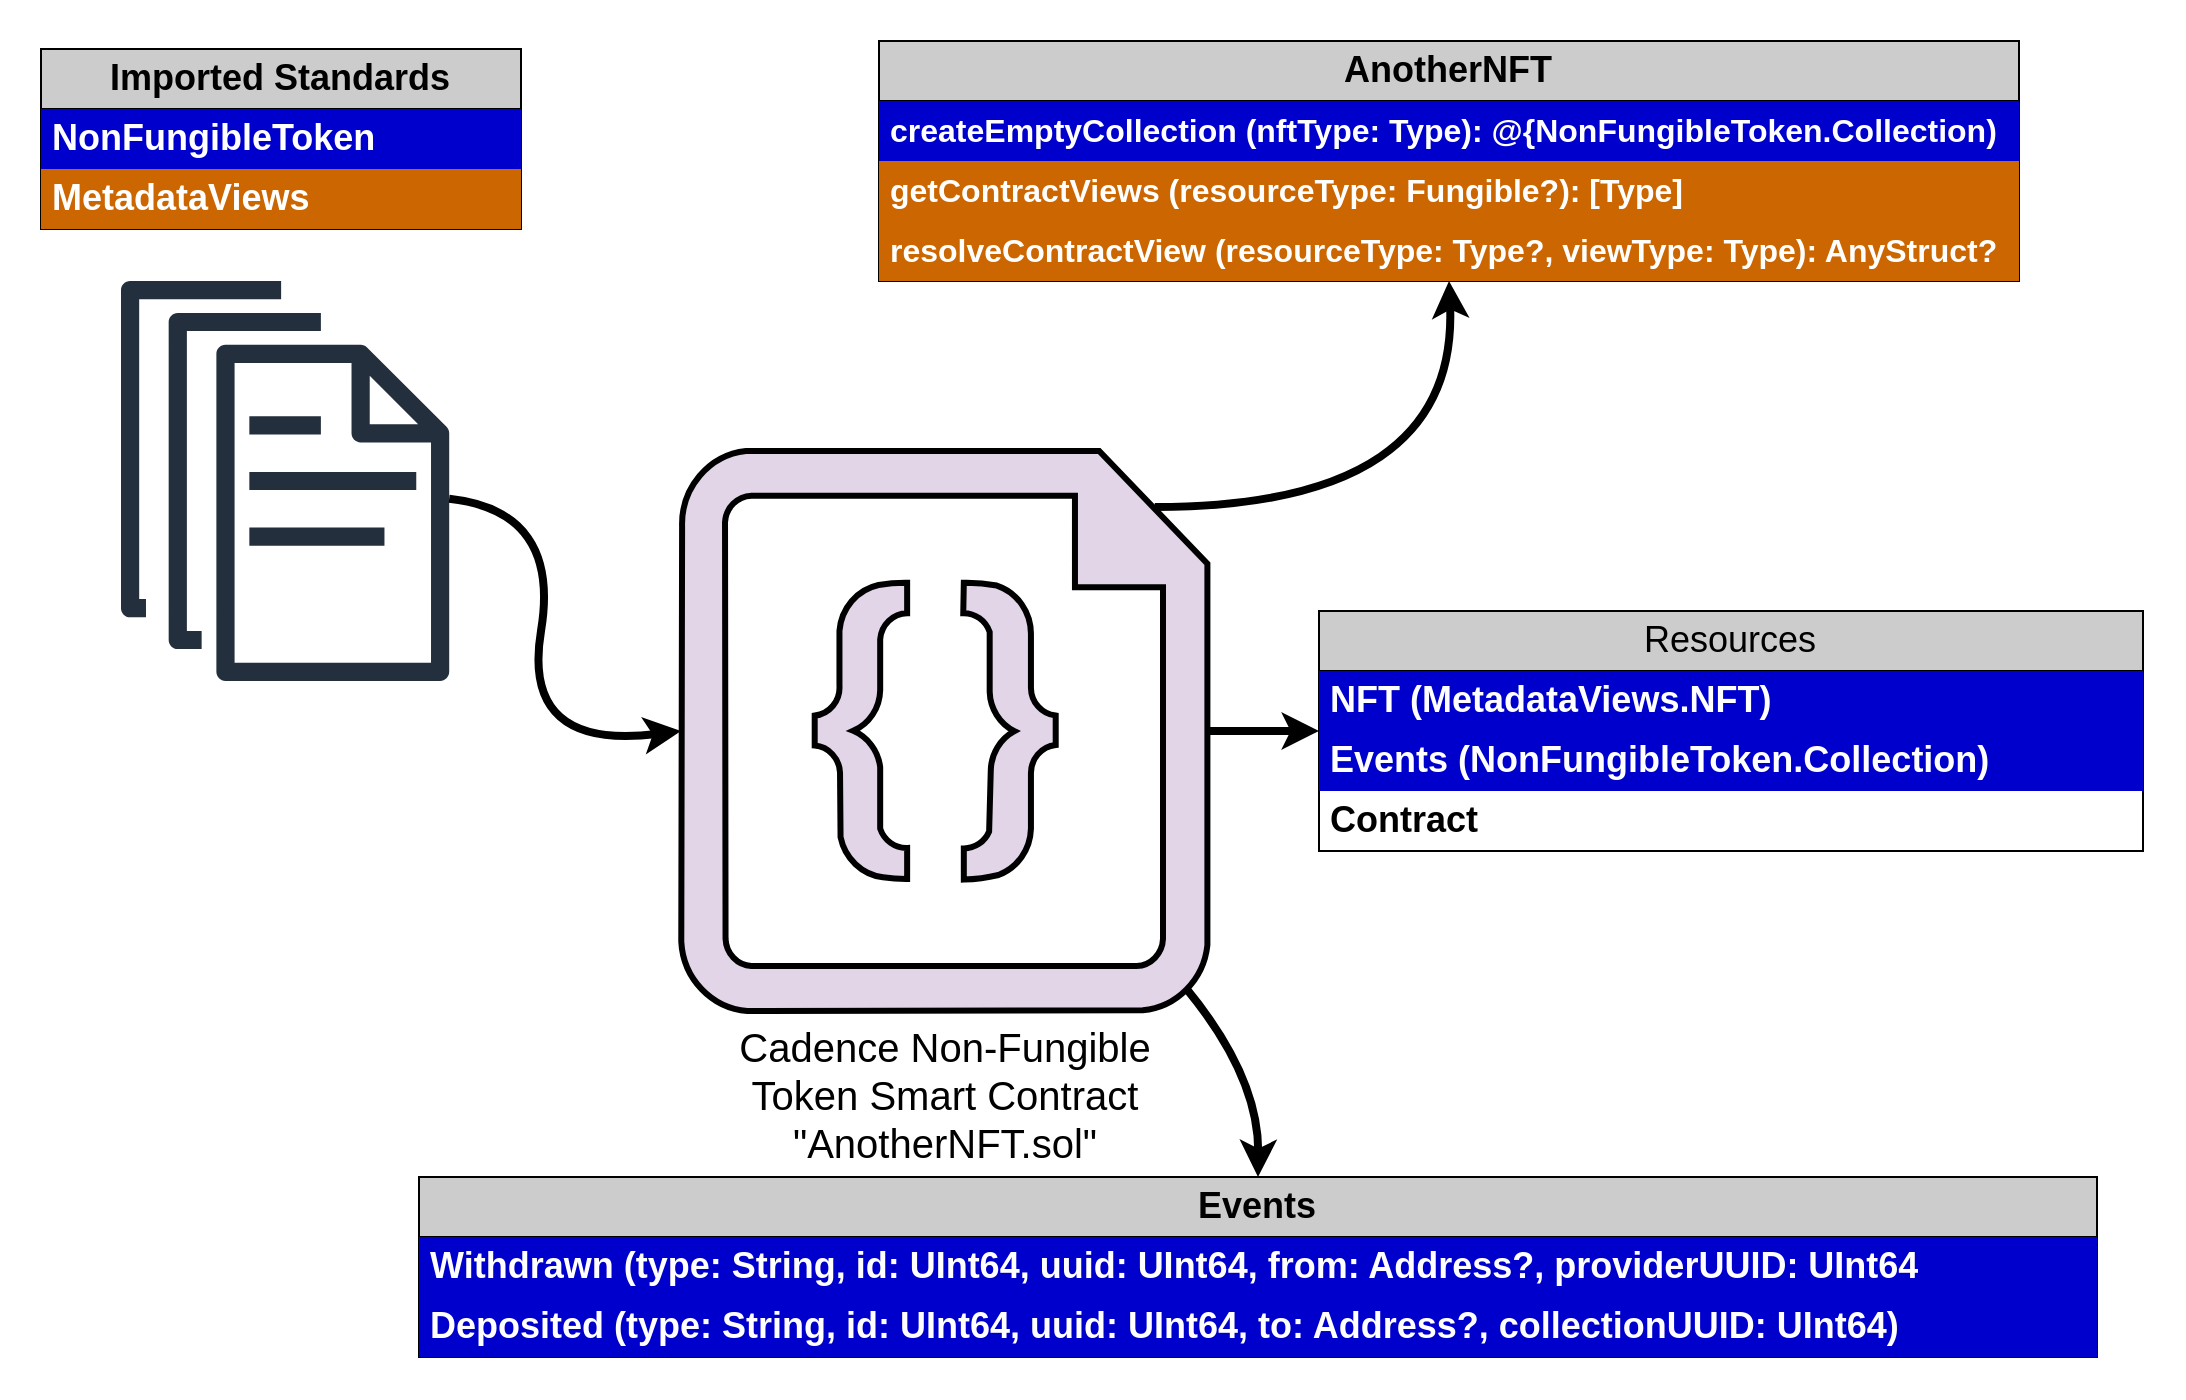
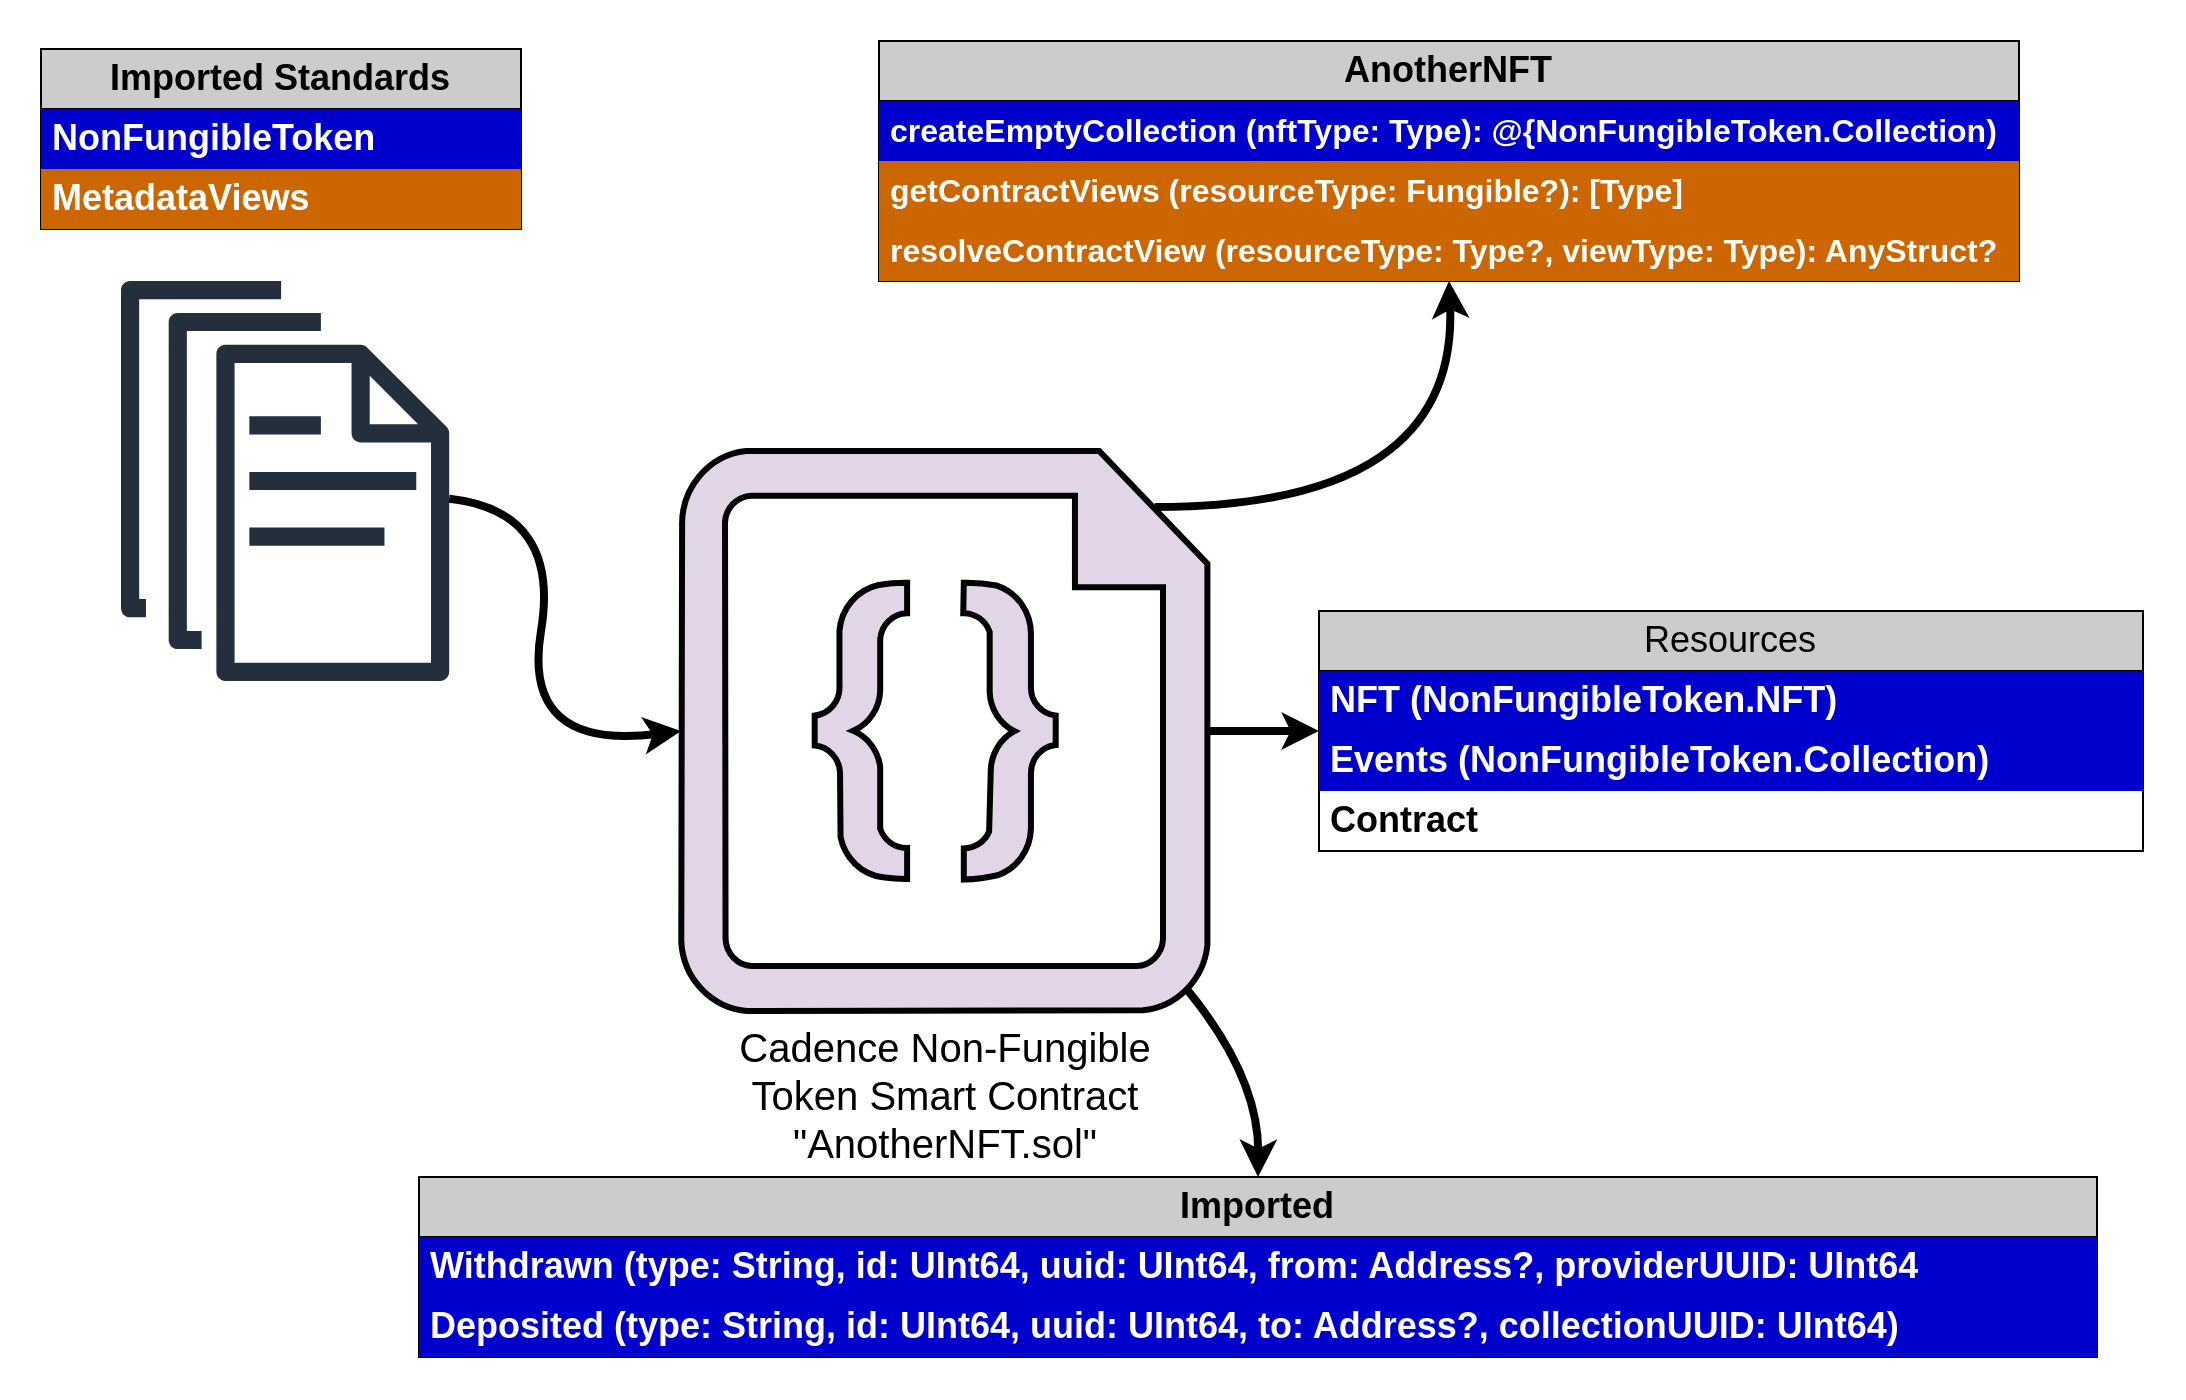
(1549, 701) -> (1574, 701)
(1258, 1207) -> (1258, 1207)
